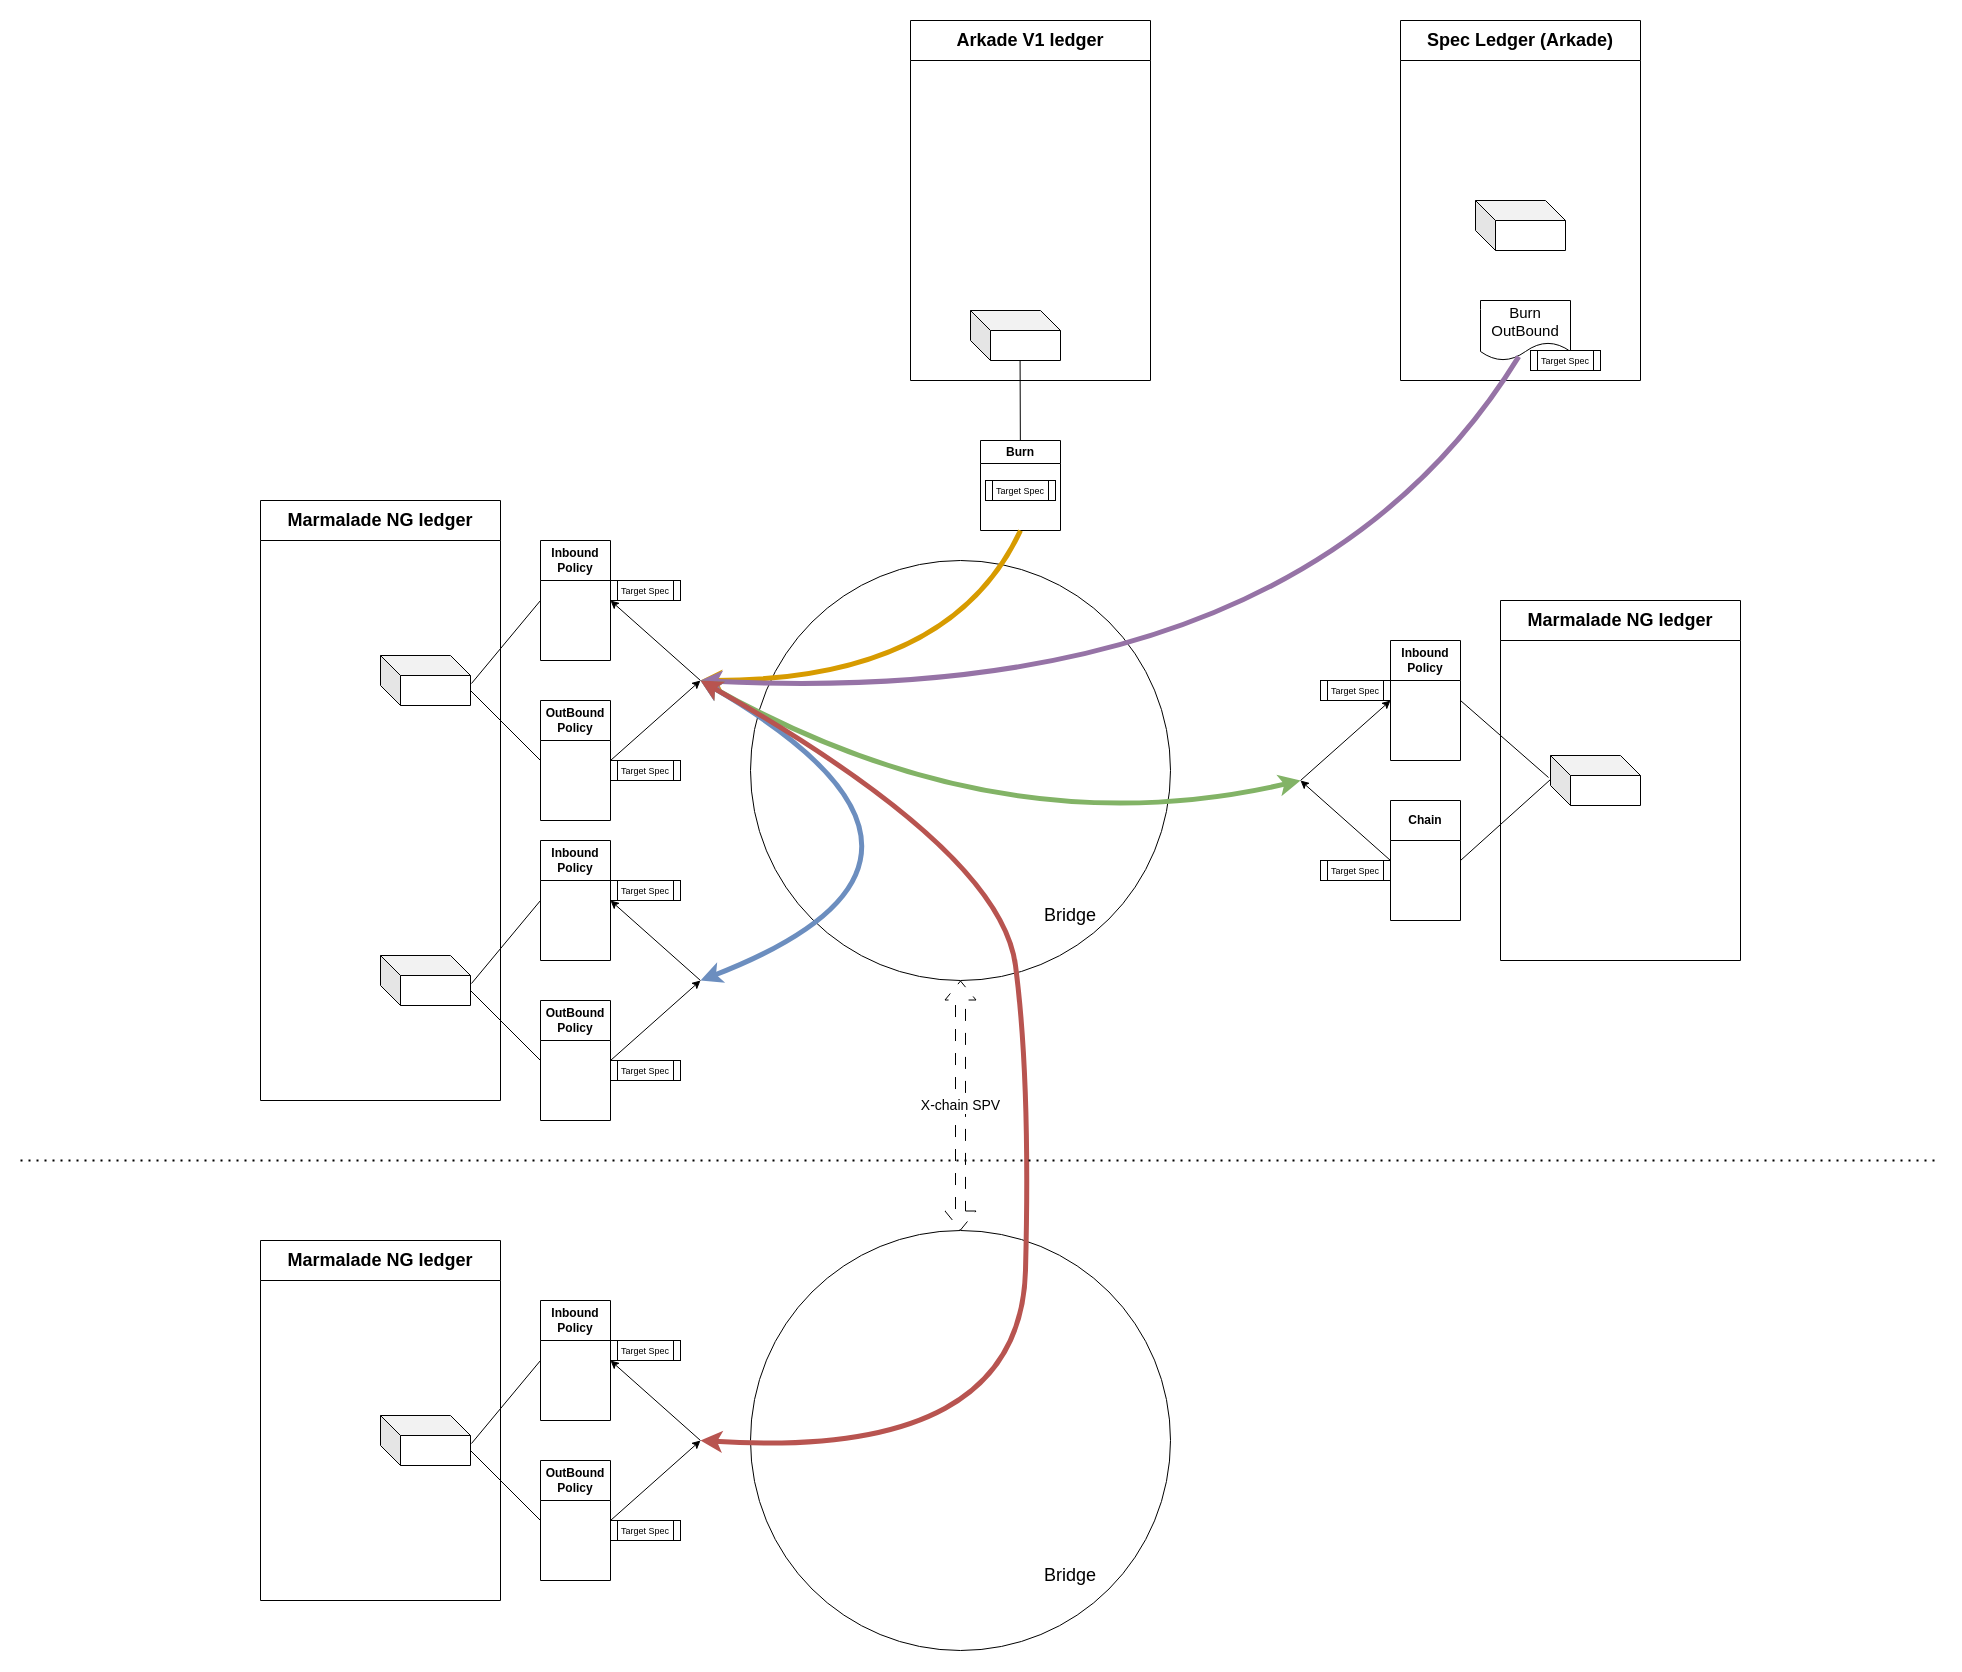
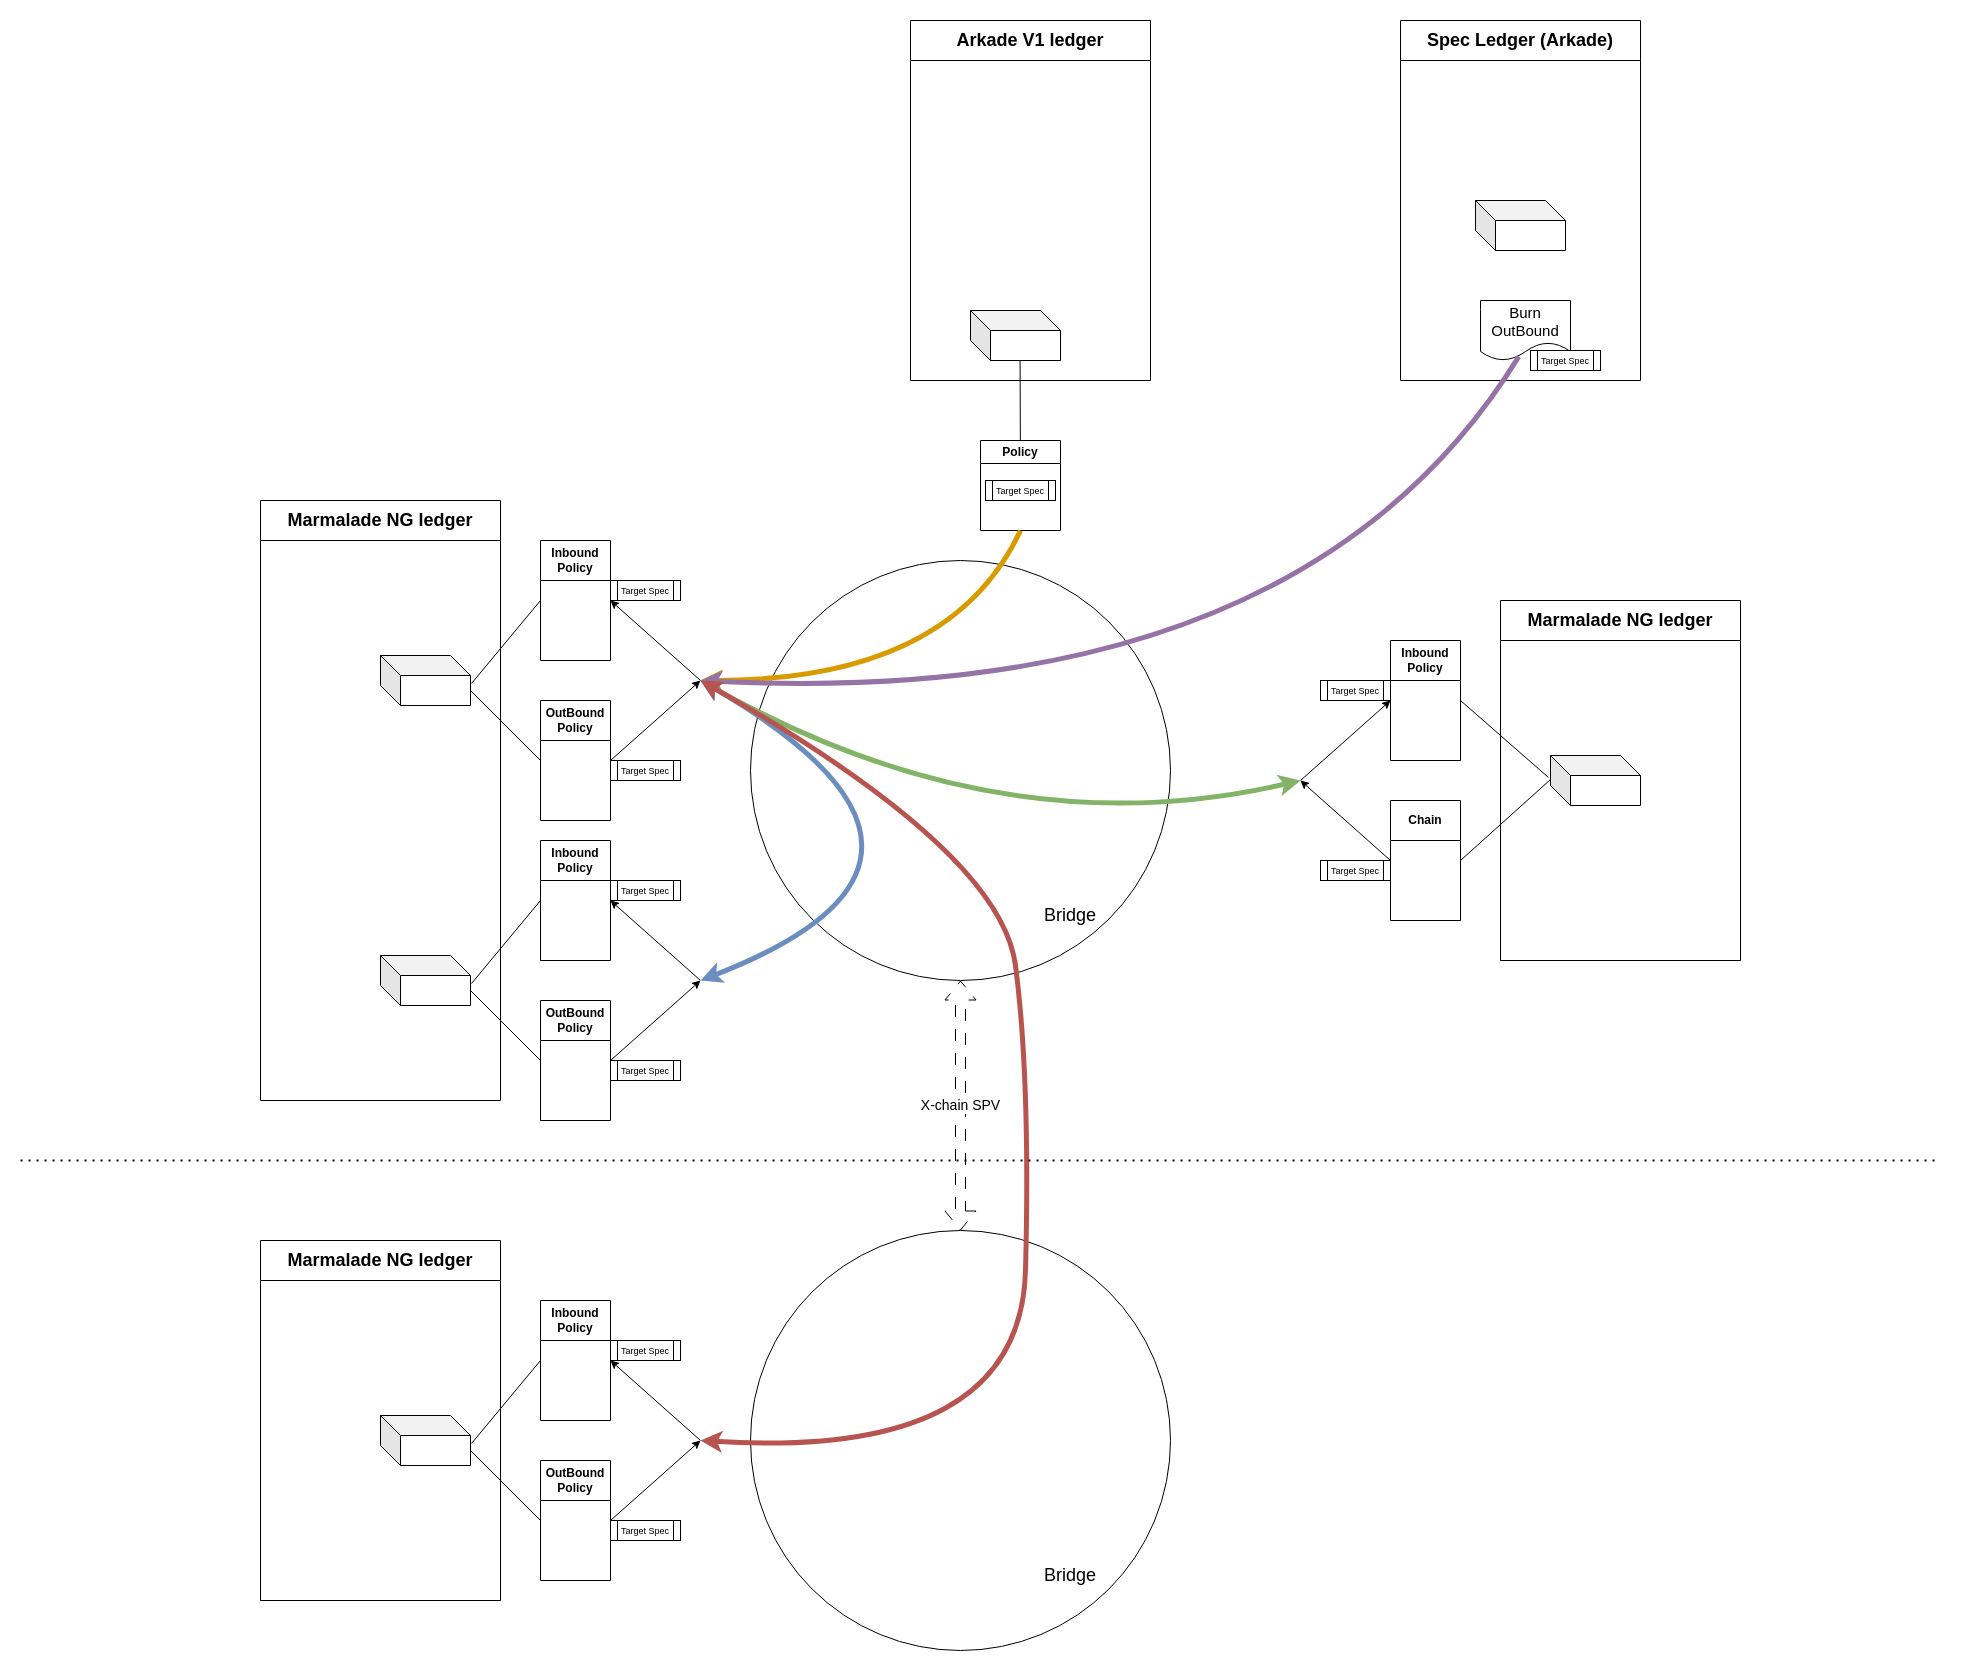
(1021, 453) -> (1021, 453)
